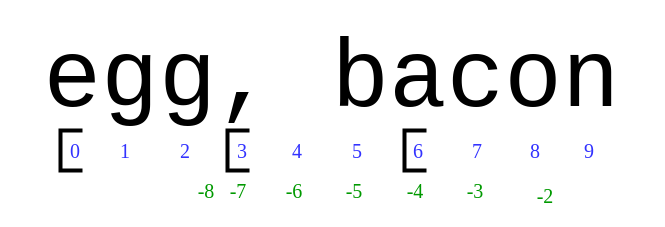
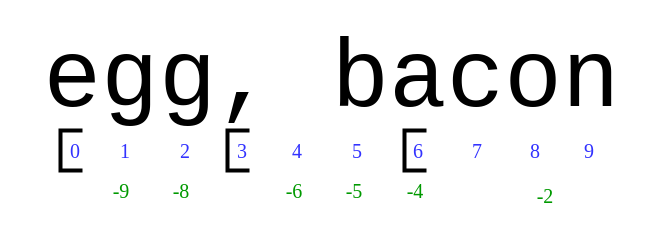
none -> (122, 186)
(207, 186) -> (182, 186)
(239, 186) -> none
(476, 186) -> none
